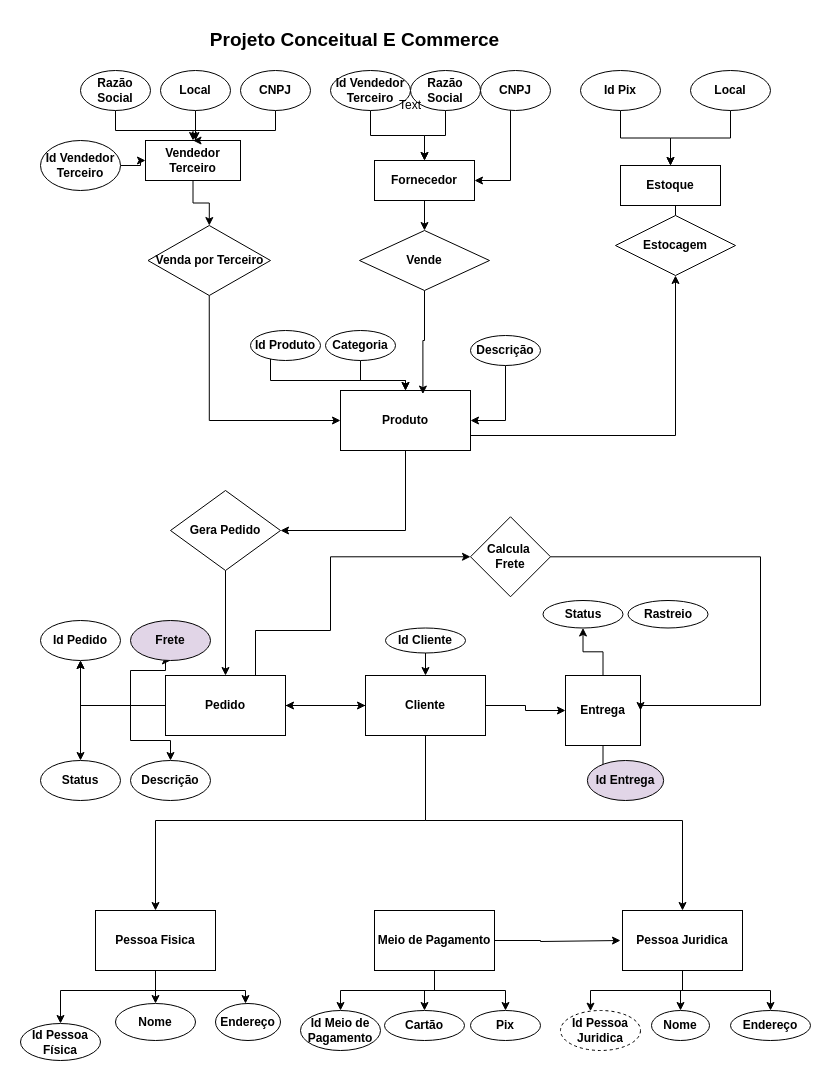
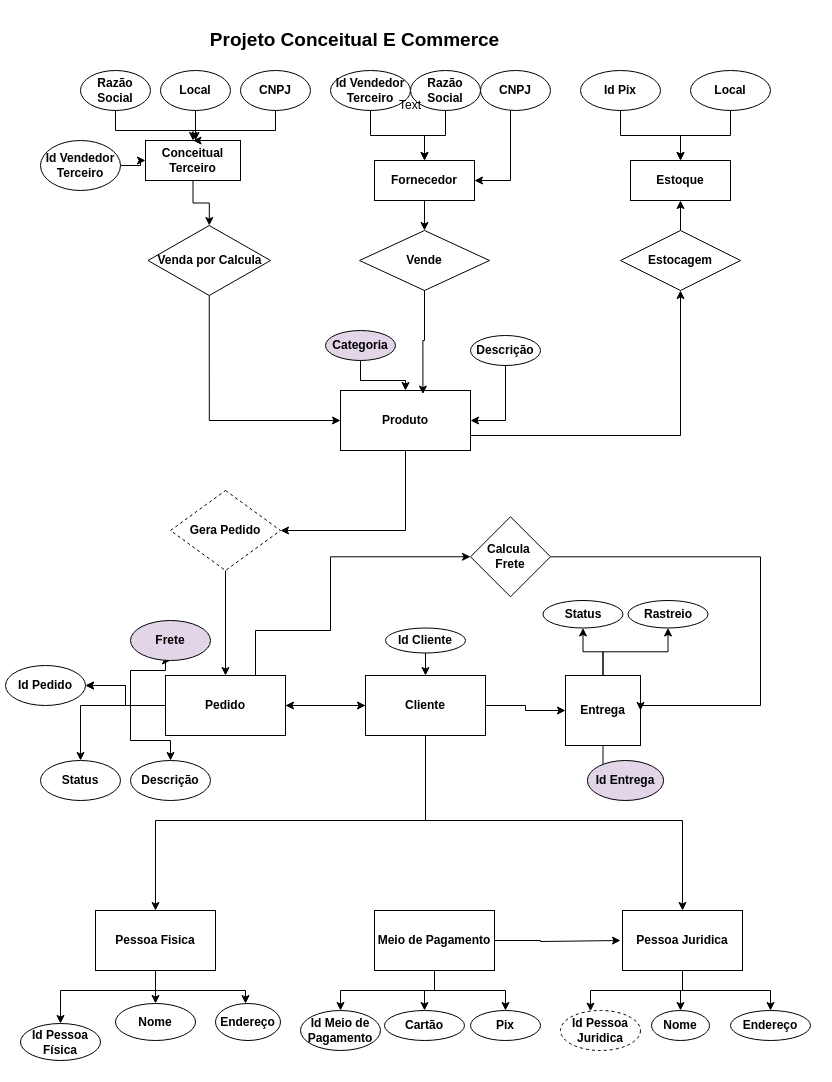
(193, 161) -> (193, 161)
(671, 186) -> (681, 181)
(676, 246) -> (681, 261)
(210, 261) -> (210, 261)
(286, 346) -> none
(361, 346) -> (361, 346)
(304, 381) -> none
(226, 531) -> (226, 531)
(81, 641) -> (46, 686)
none -> (645, 652)
